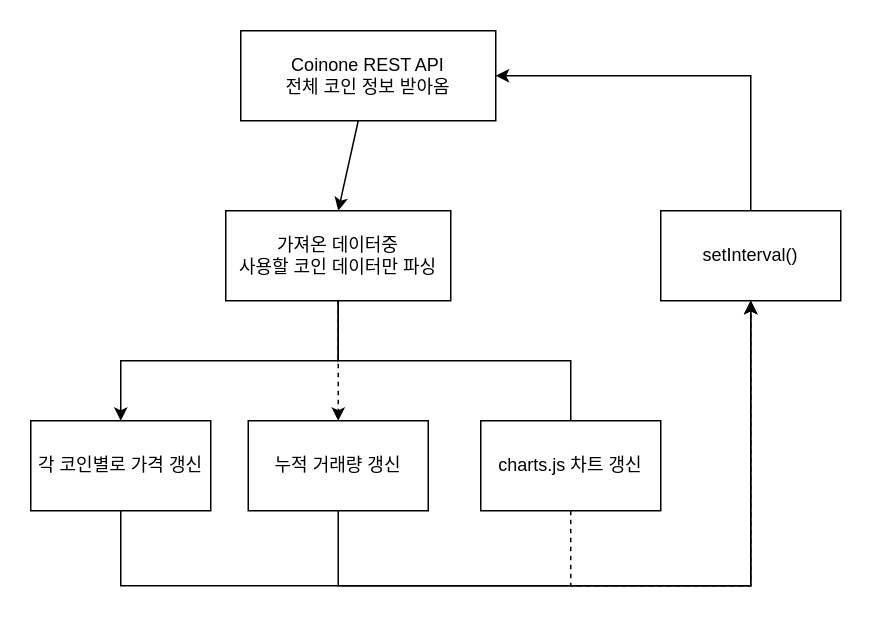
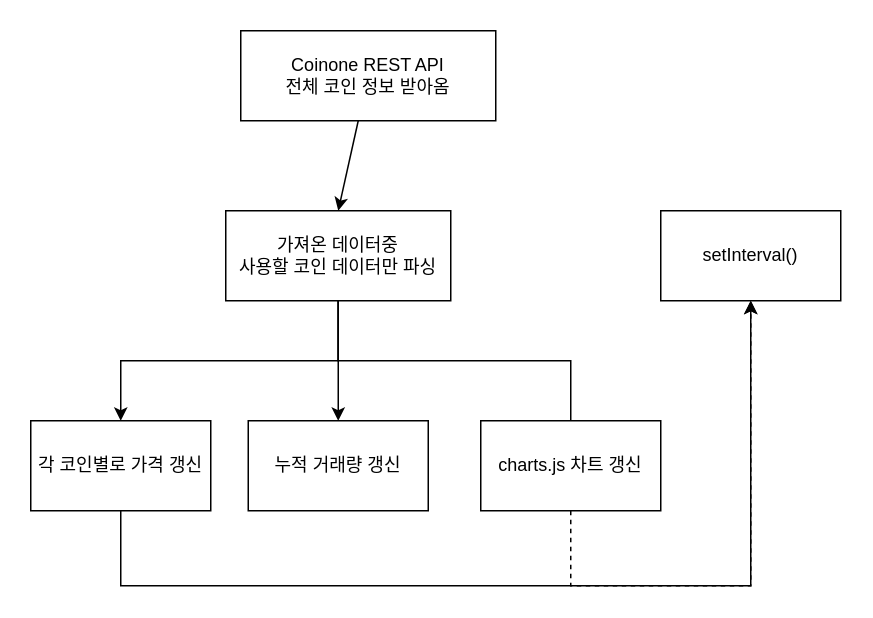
(696, 76) -> none
(338, 386) -> (338, 386)
(338, 547) -> none
